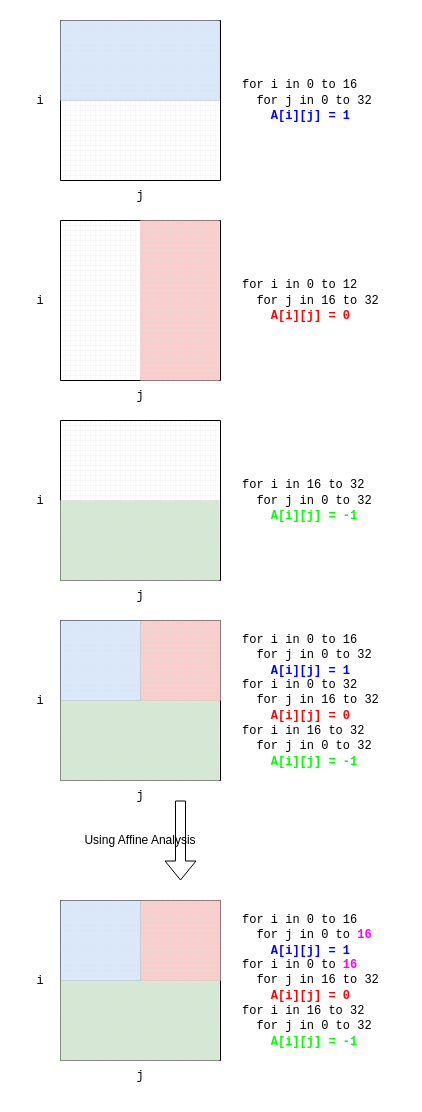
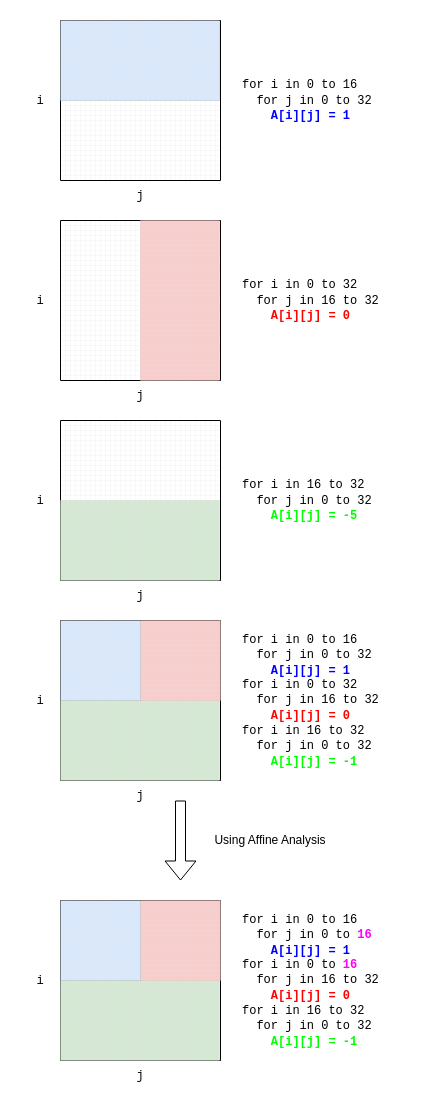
(290, 301) -> (290, 301)
(289, 501) -> (289, 501)
(141, 841) -> (271, 841)
